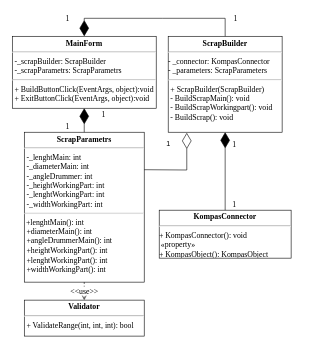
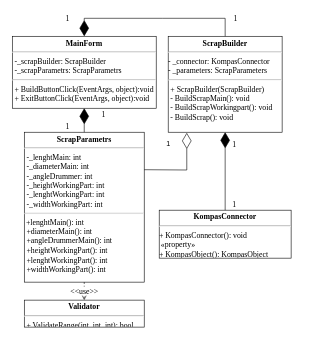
(84, 318) -> (84, 314)
